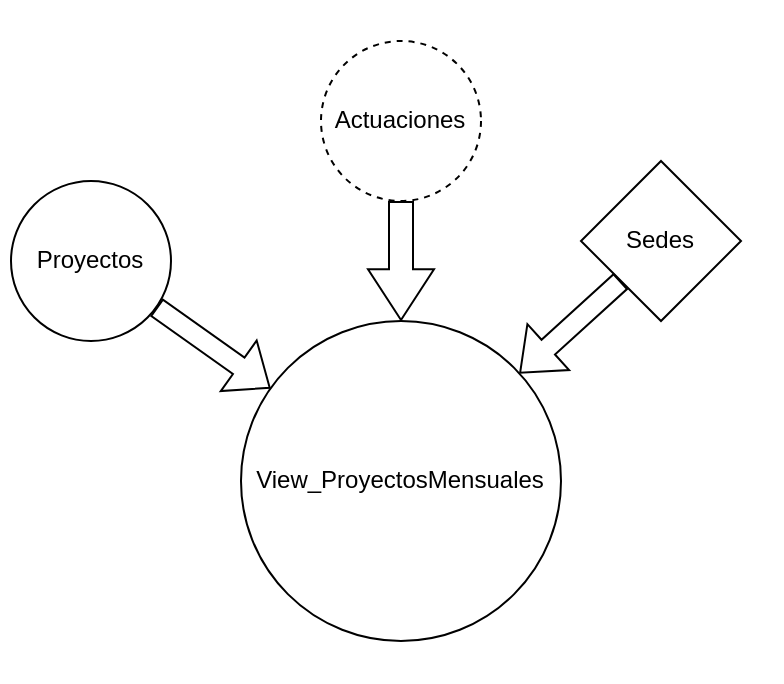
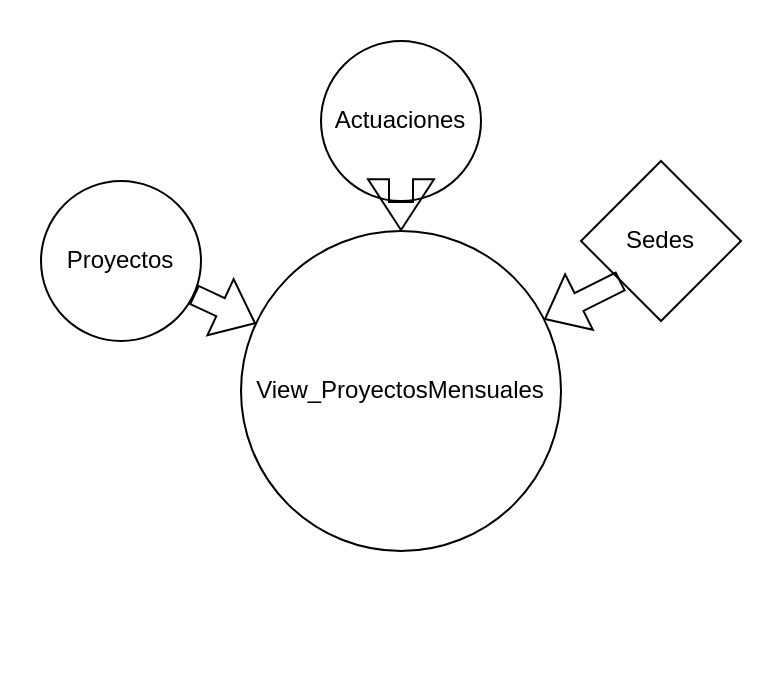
(401, 121) -> (401, 121)
(91, 261) -> (121, 261)
(401, 481) -> (401, 391)
